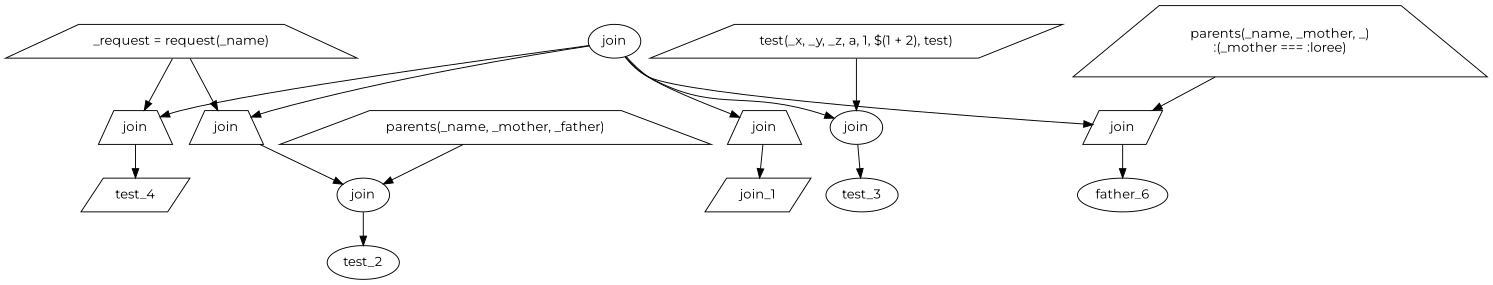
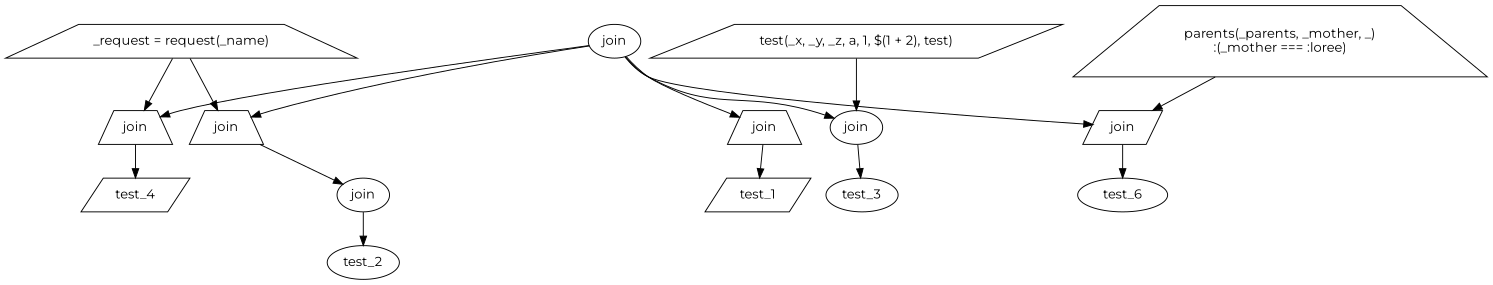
(1280, 41) -> (1280, 41)
(495, 128) -> none
(758, 195) -> (758, 195)
(1123, 195) -> (1123, 195)
